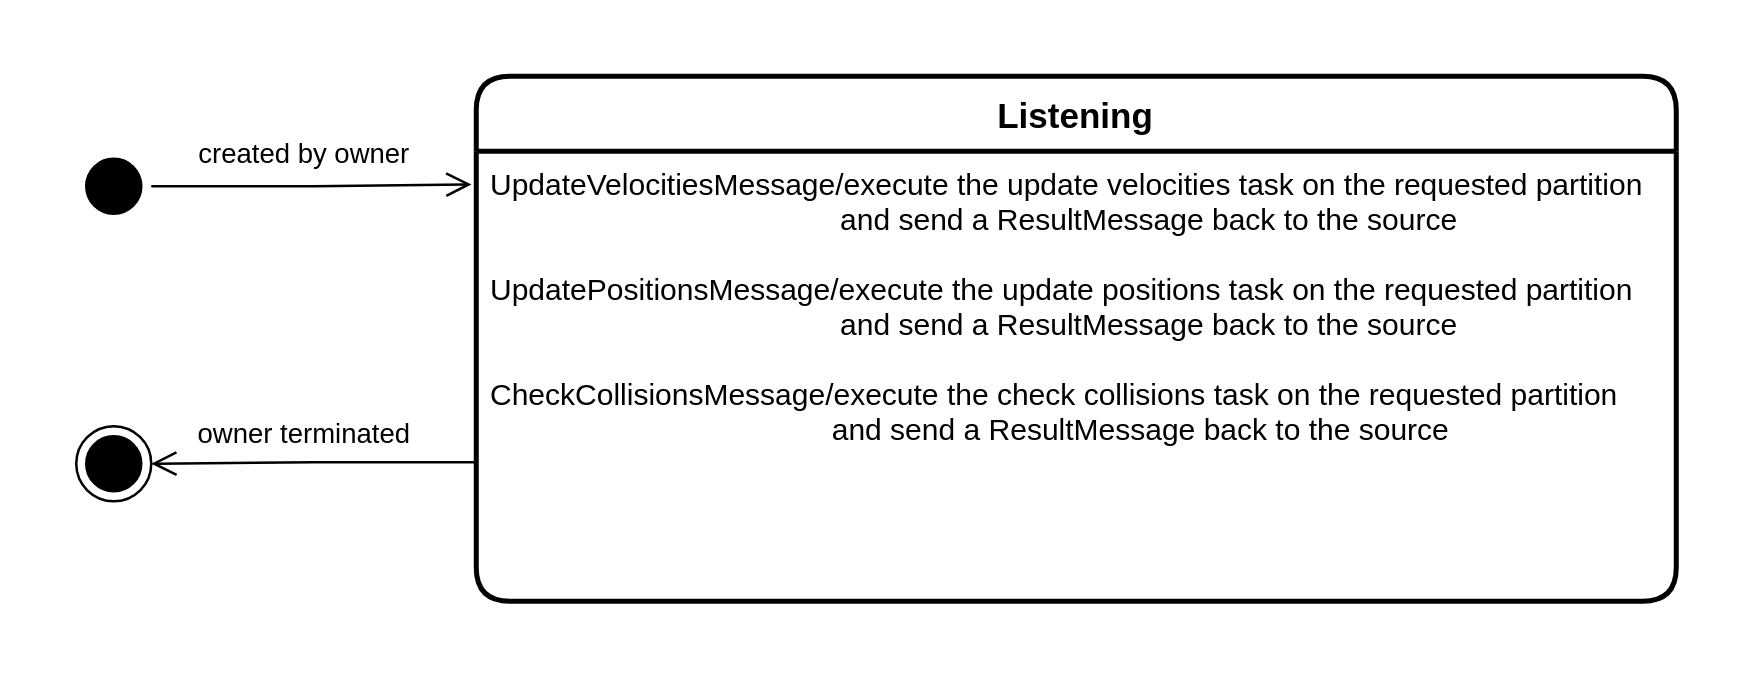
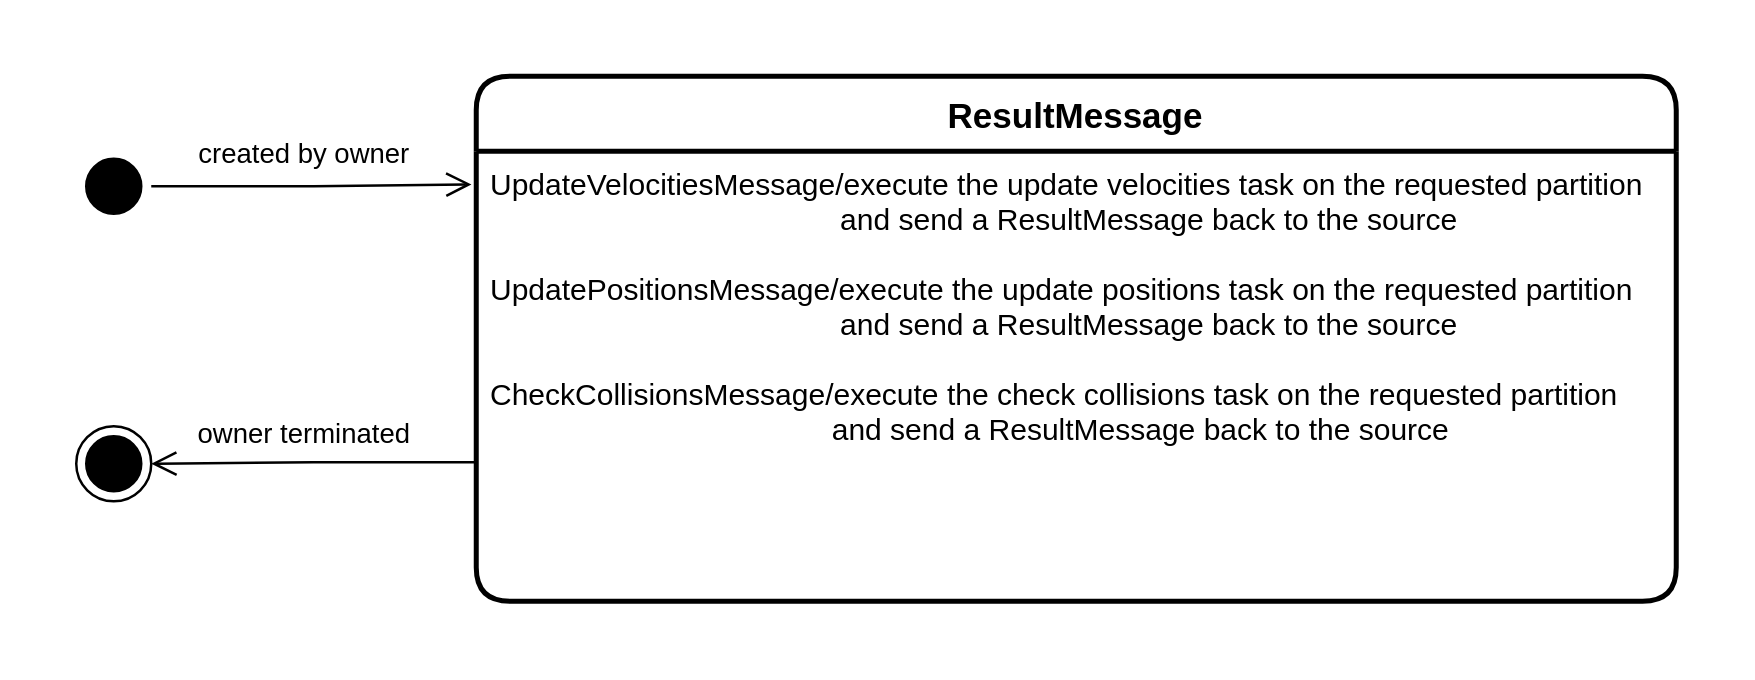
(1075, 116) -> (1075, 116)
